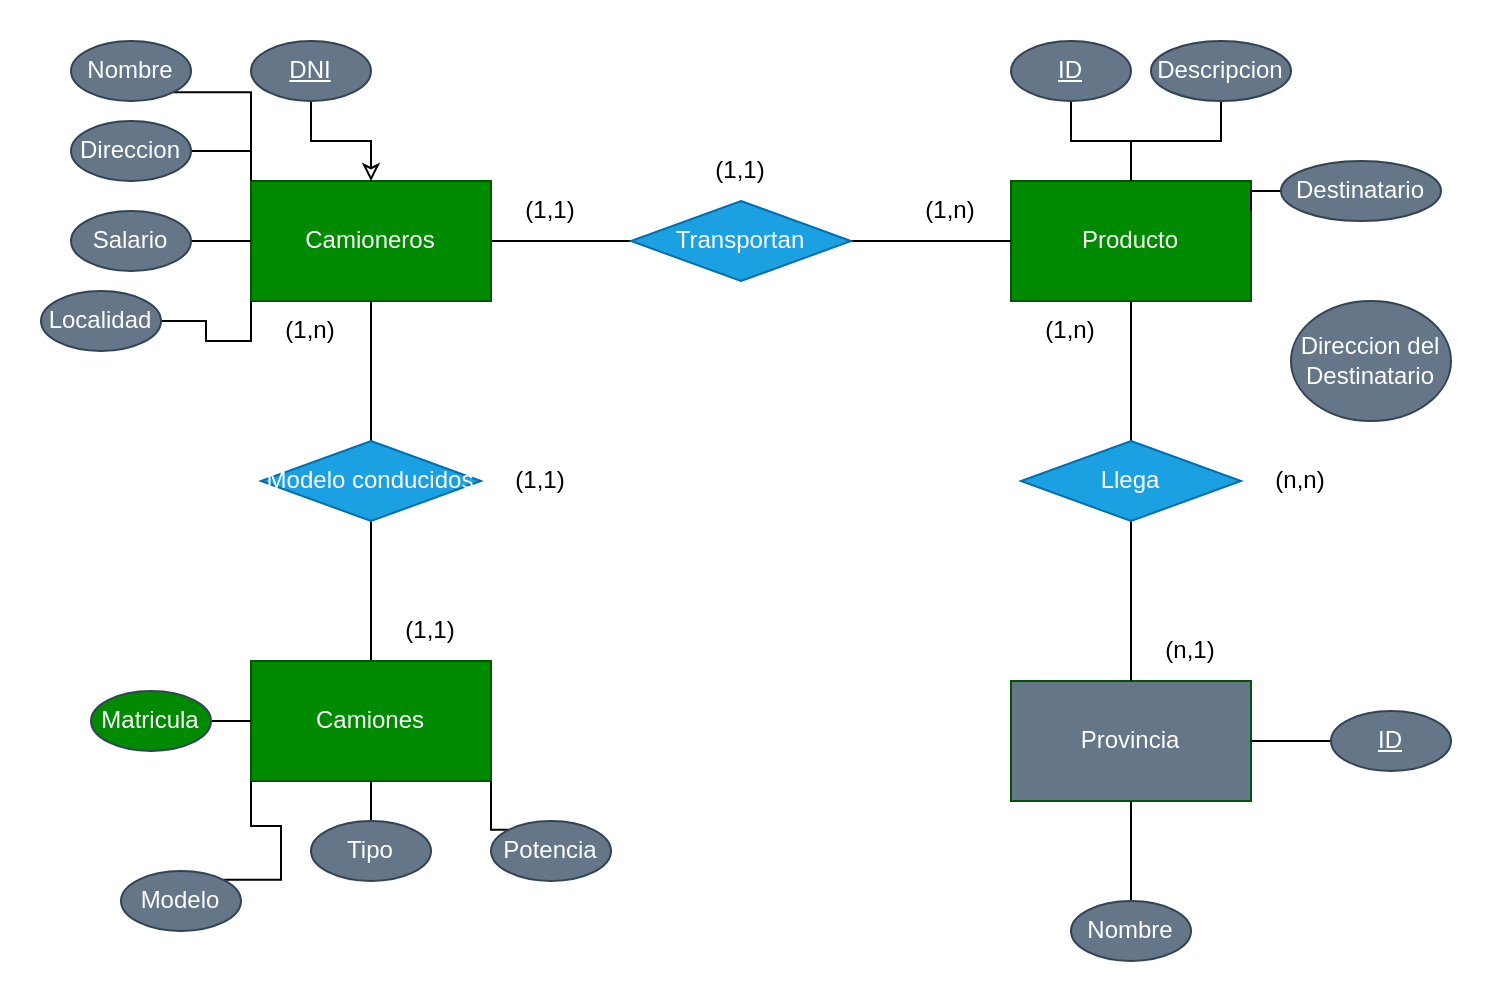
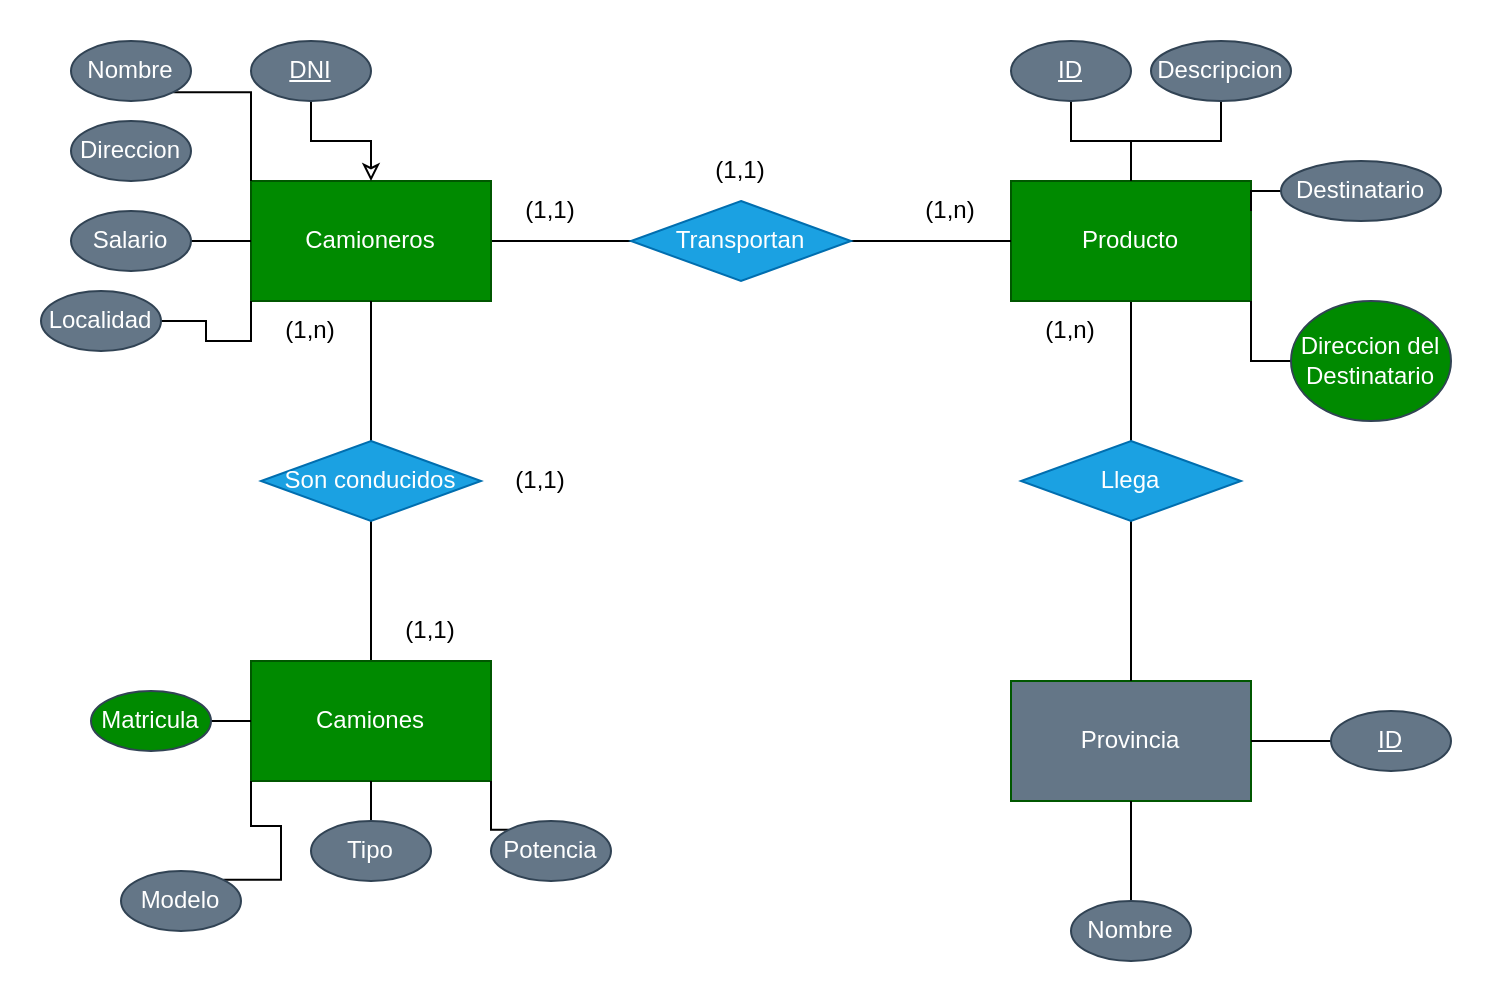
(219, 151) -> none
none -> (1251, 351)
(1371, 361) -> (1371, 361)
(371, 481) -> (371, 481)
(1301, 481) -> none
(1191, 651) -> none
